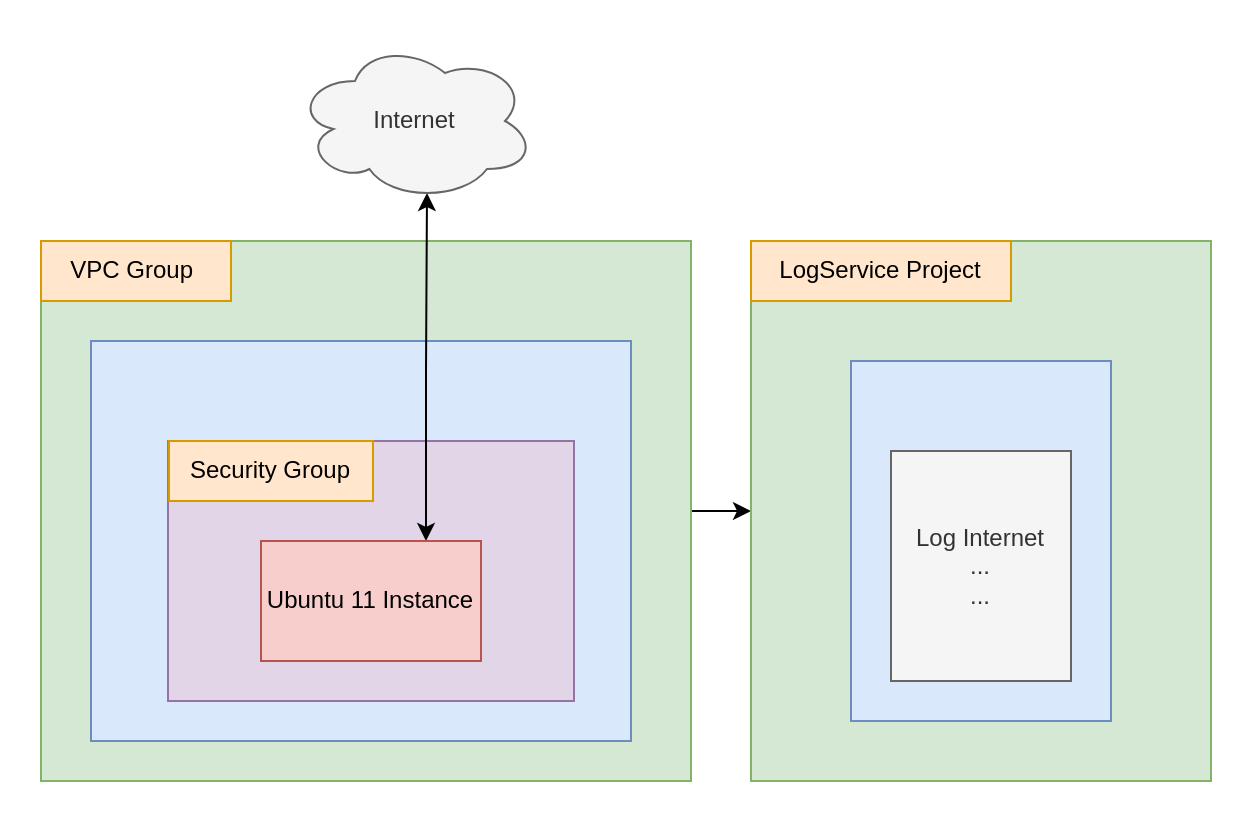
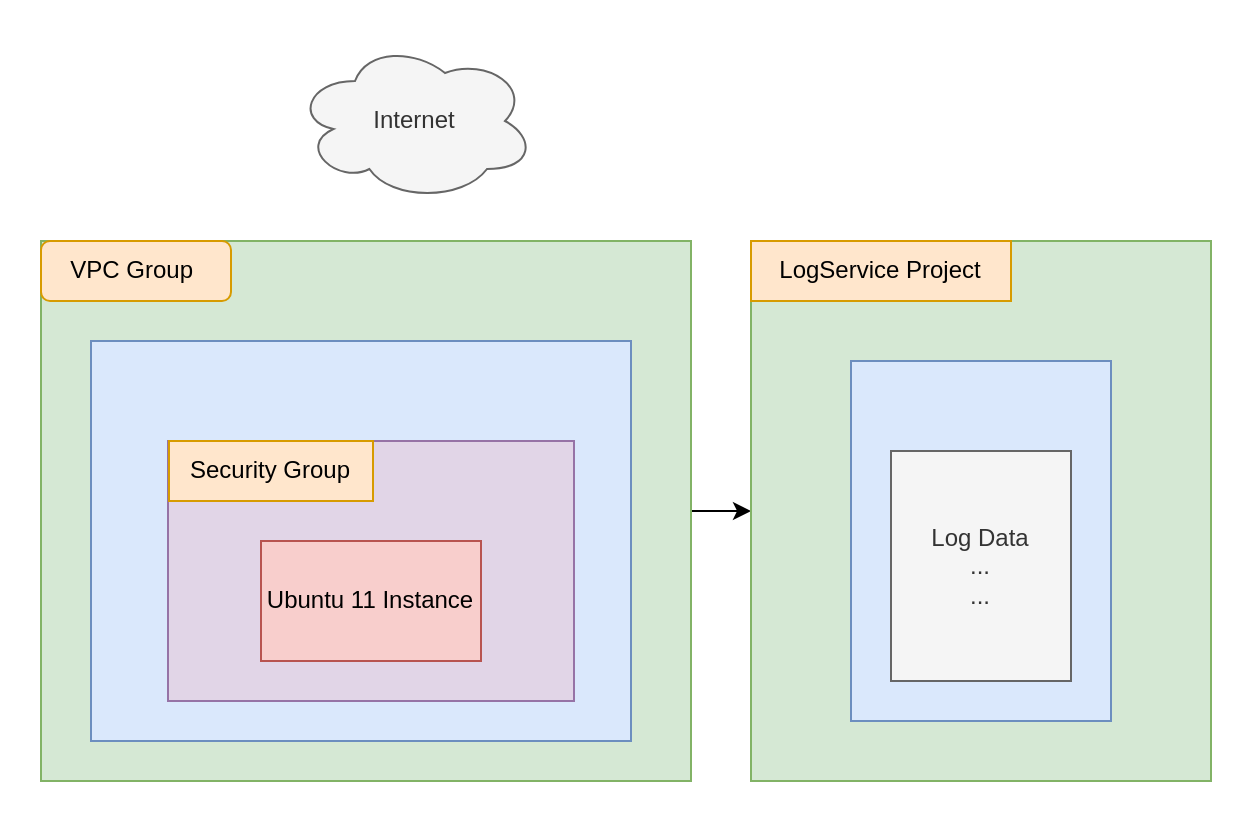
(136, 271) -> (136, 271)
(426, 367) -> none
(981, 567) -> (981, 567)
